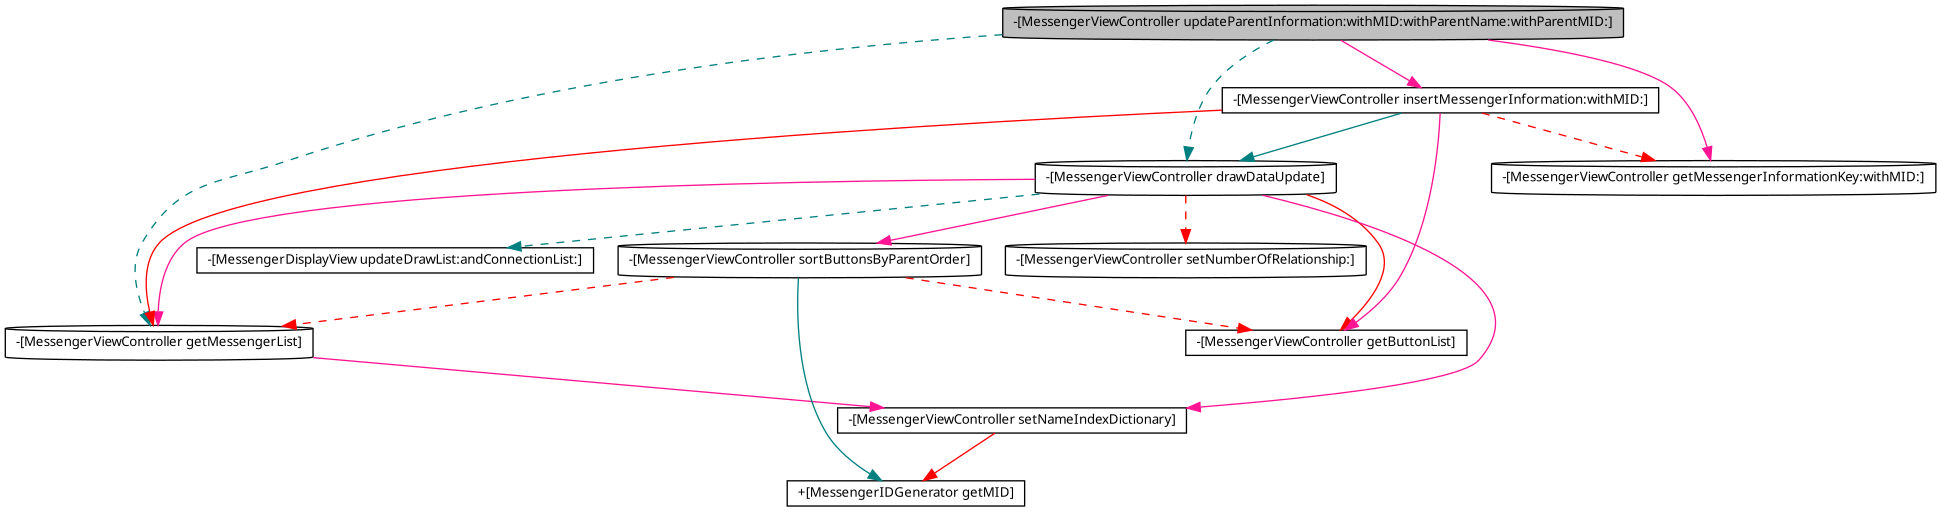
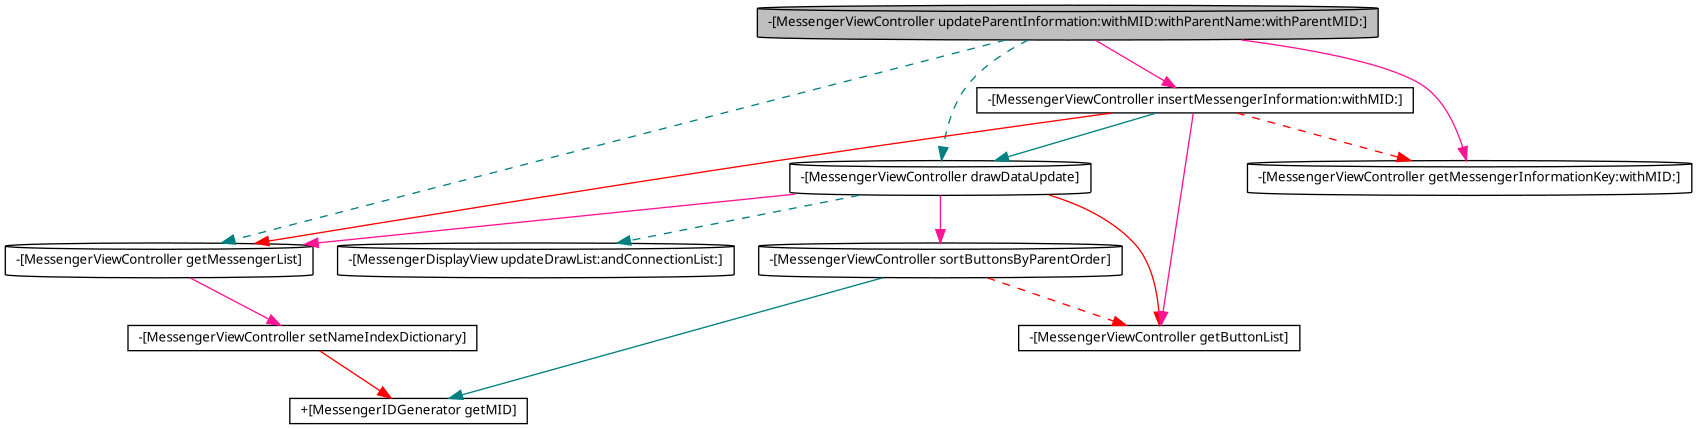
(395, 260) -> (536, 260)
(1186, 260) -> none
(485, 301) -> none
(1487, 345) -> none
